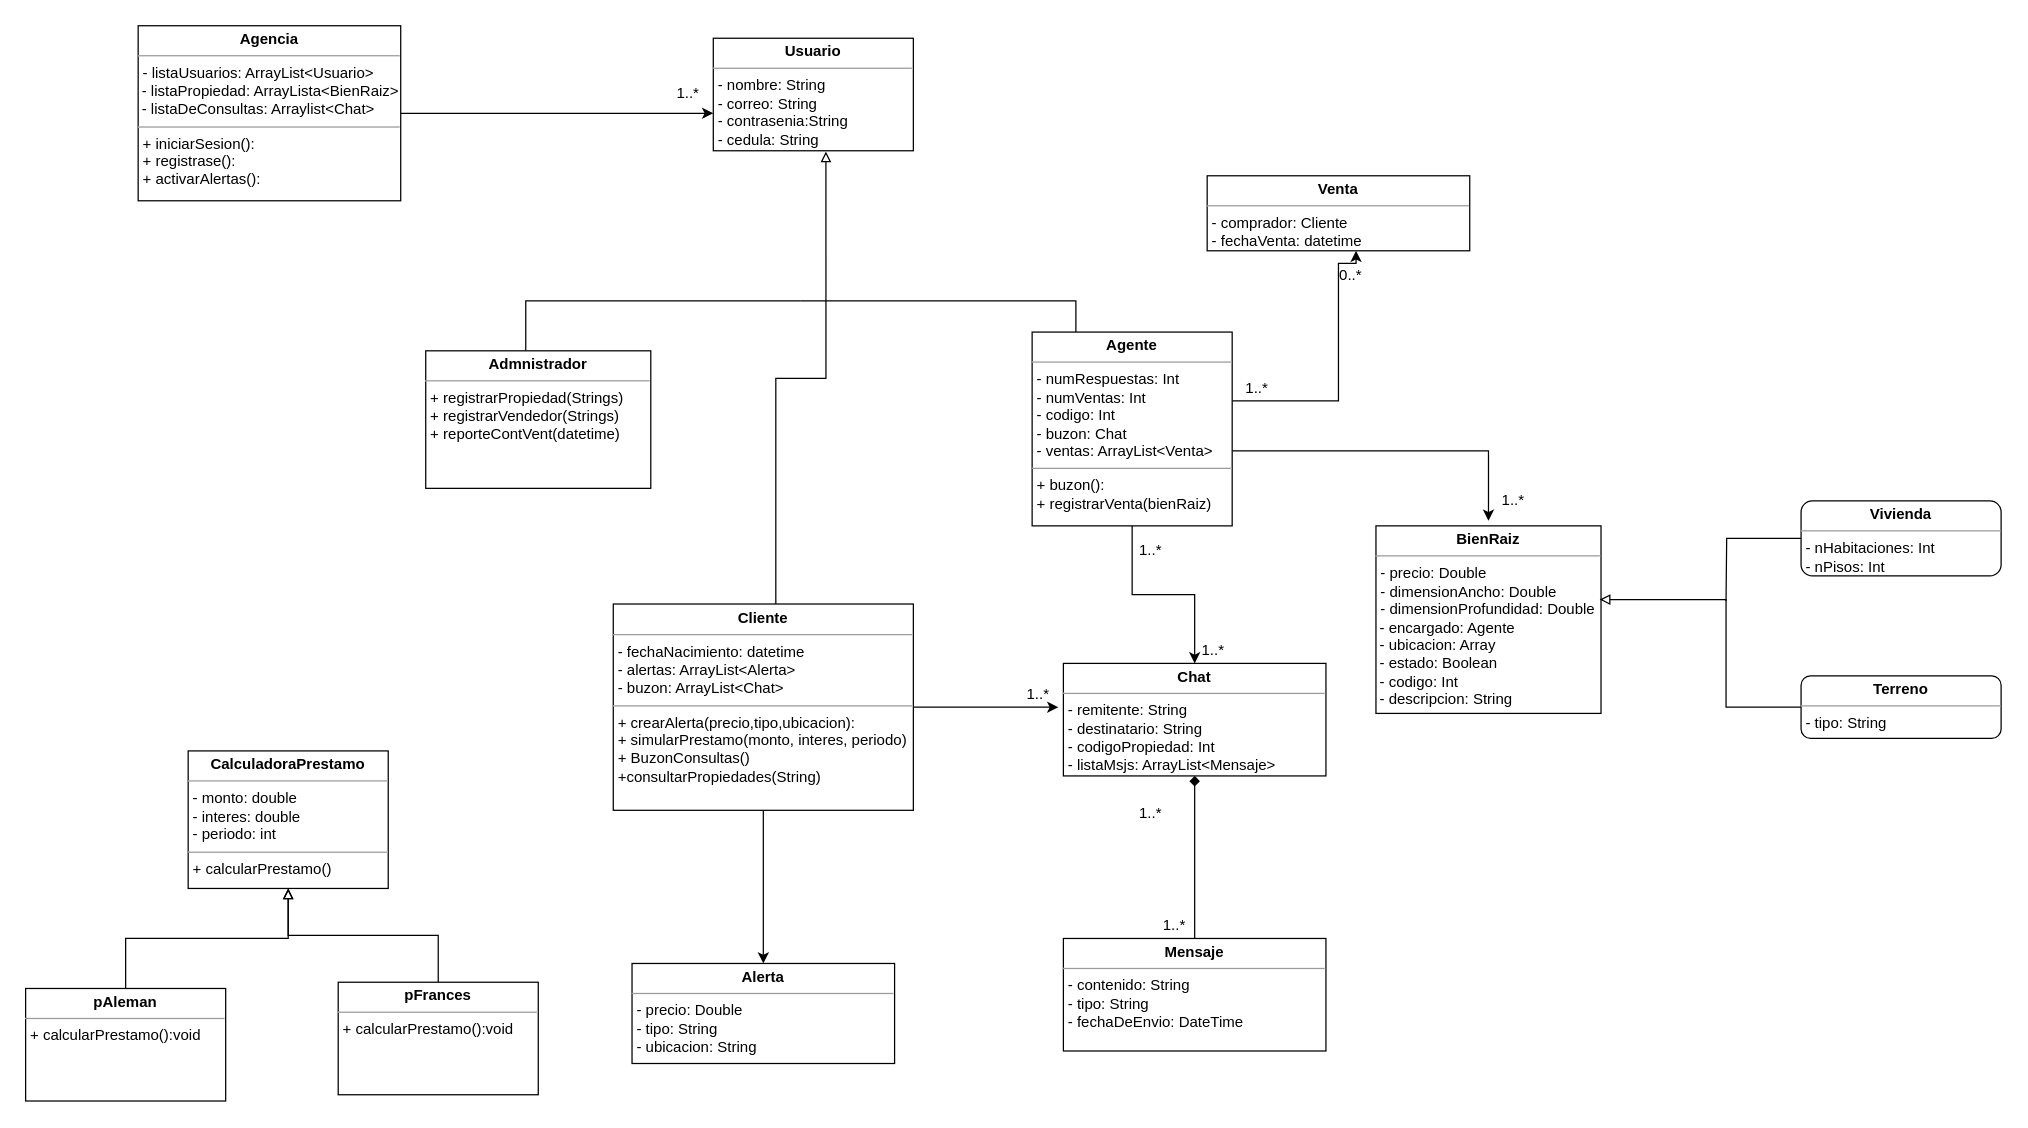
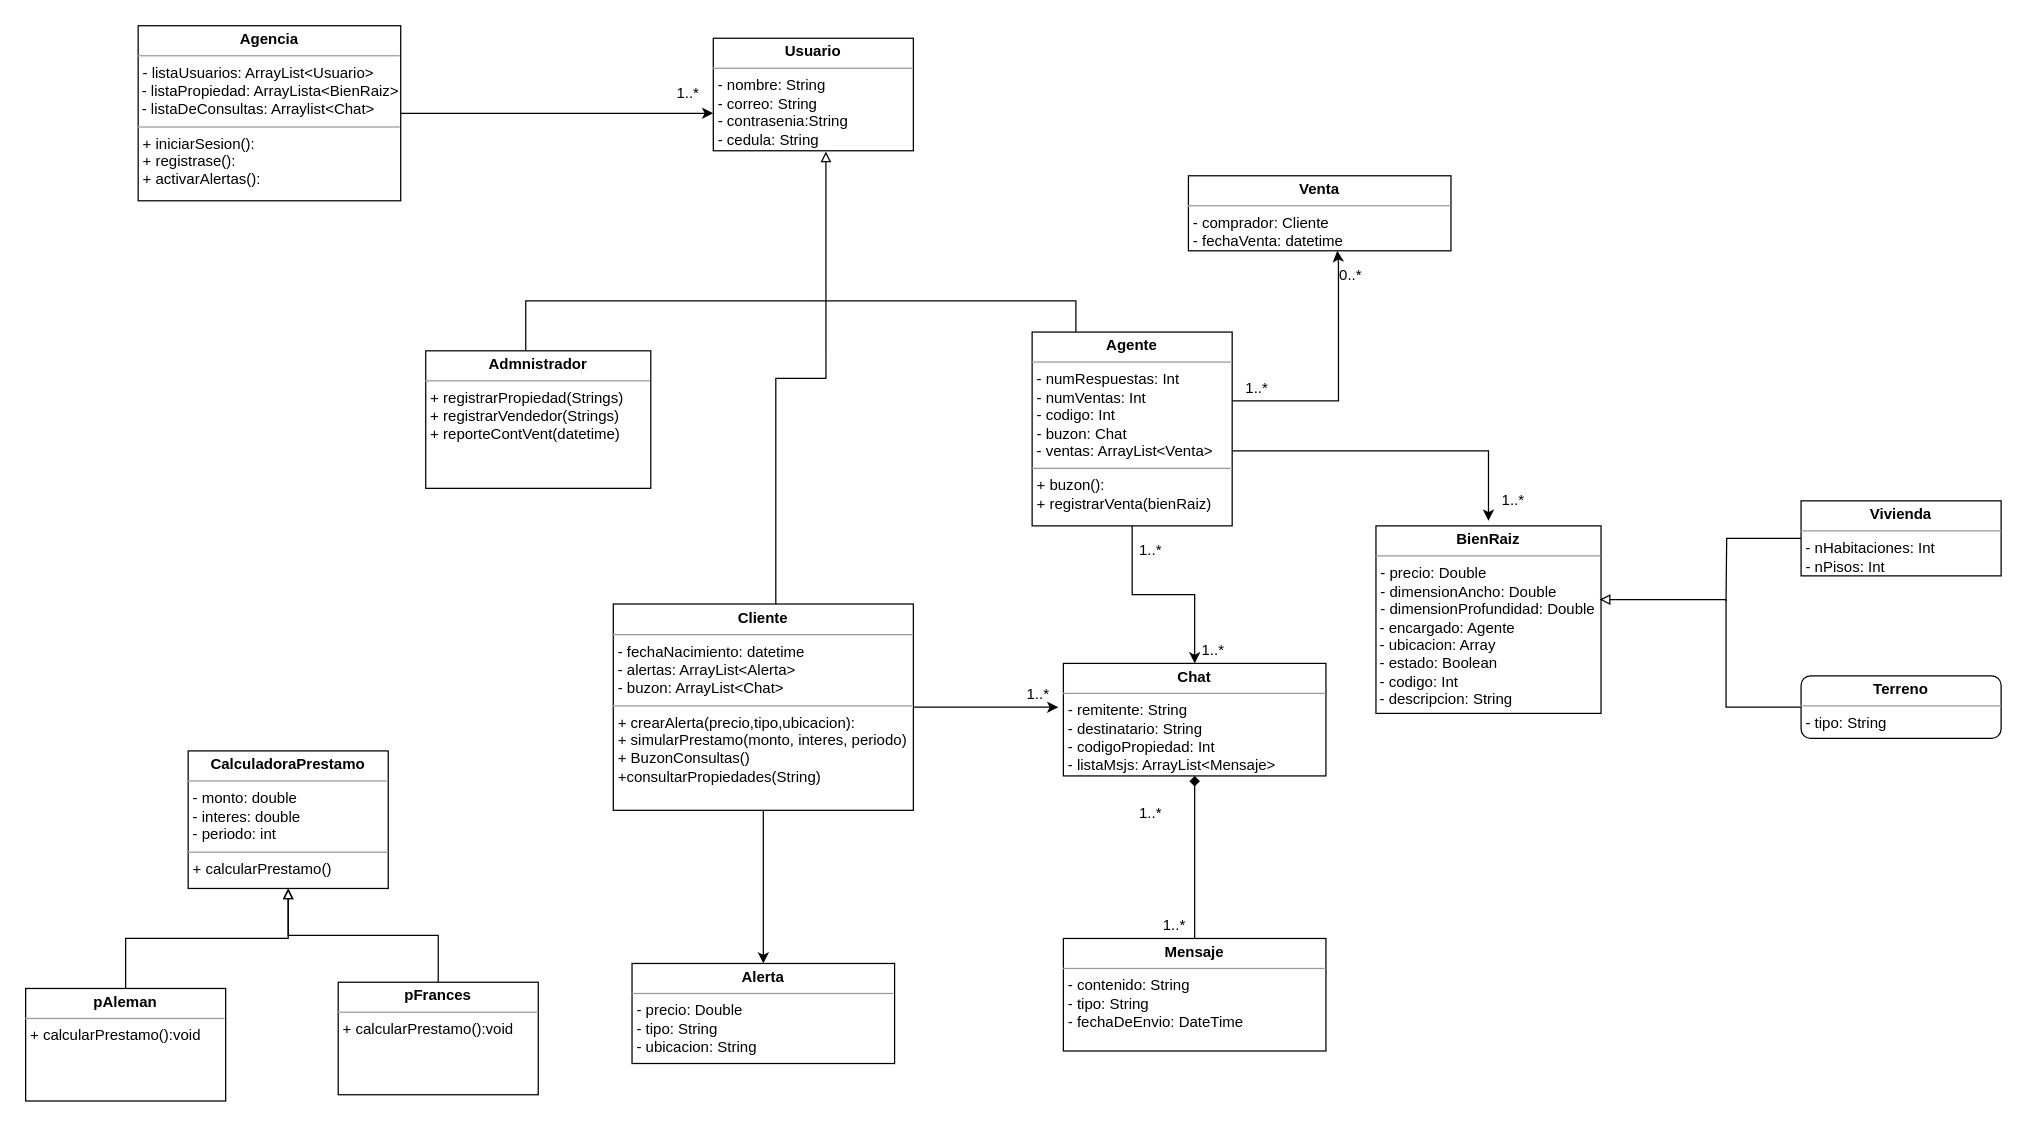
(1338, 213) -> (1319, 213)
(1901, 538) -> (1901, 538)
